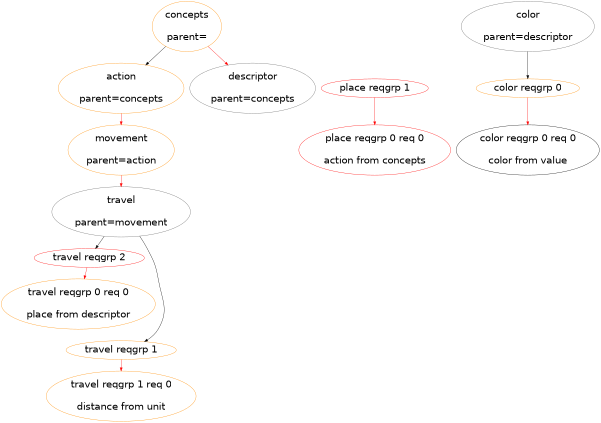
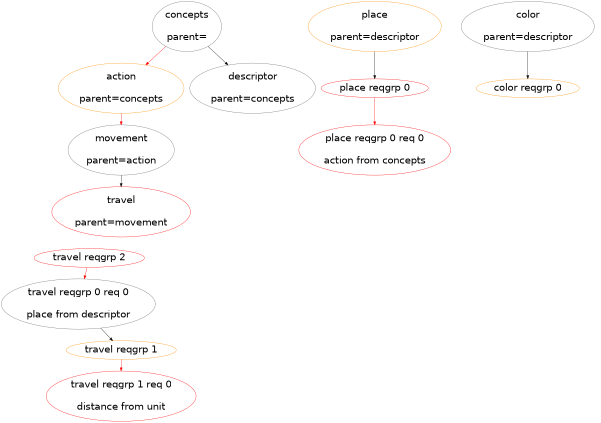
(187, 26) -> (187, 26)
none -> (375, 26)
(157, 55) -> (157, 55)
(217, 55) -> (217, 55)
(375, 88) -> (375, 88)
(121, 150) -> (121, 150)
(528, 150) -> none
(121, 179) -> (121, 179)
(121, 212) -> (121, 212)
(101, 241) -> none
(160, 289) -> (106, 333)
(78, 304) -> (78, 304)
(121, 396) -> (121, 396)
